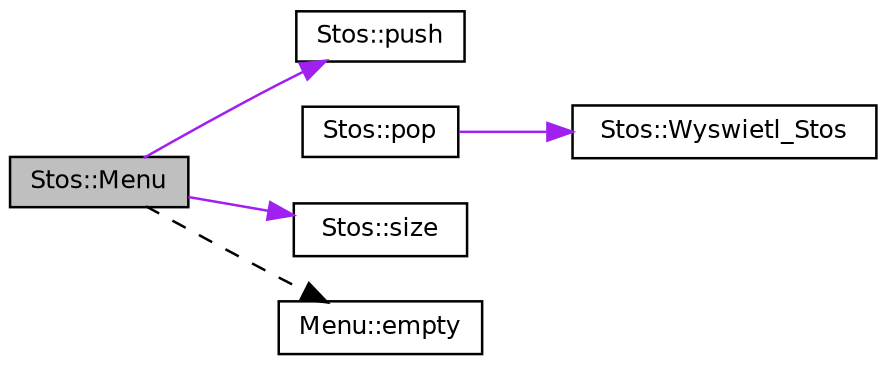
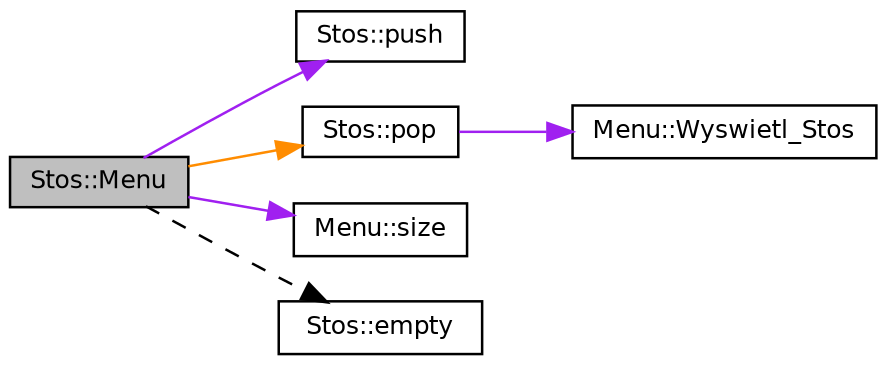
(724, 132) -> (724, 132)
none -> (233, 158)
(380, 230) -> (380, 230)
(380, 328) -> (380, 328)
